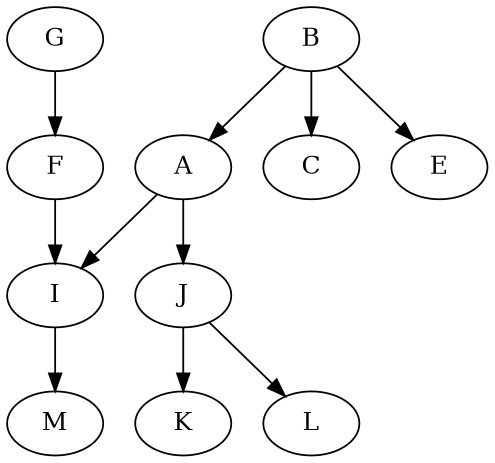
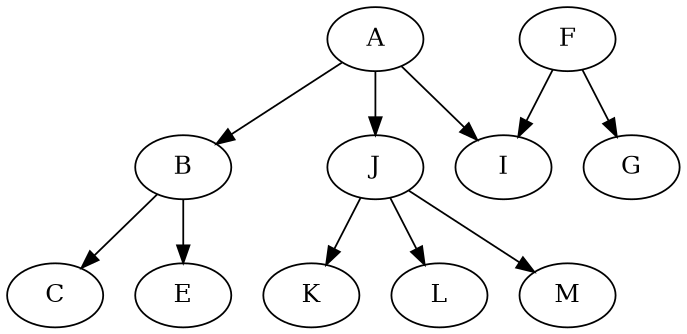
(55, 94) -> (595, 95)
(254, 97) -> (287, 98)
(55, 351) -> (464, 227)
